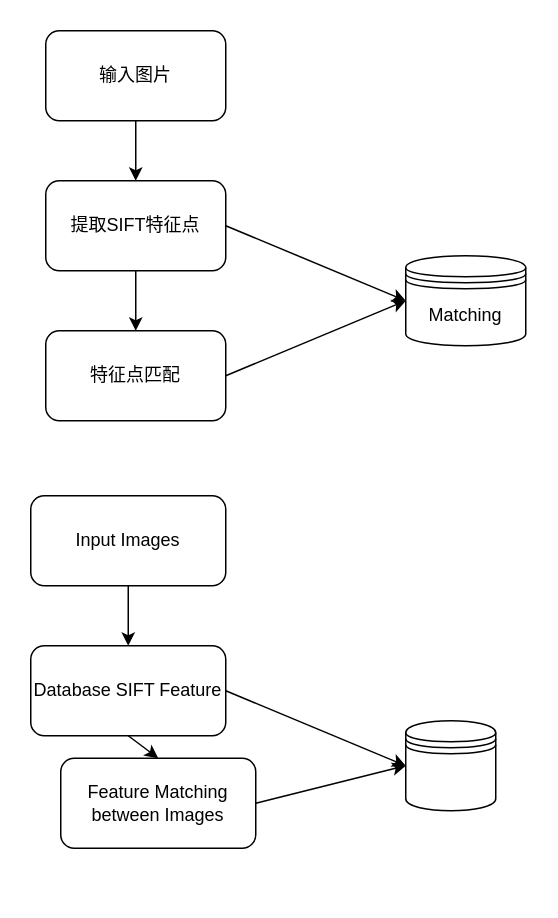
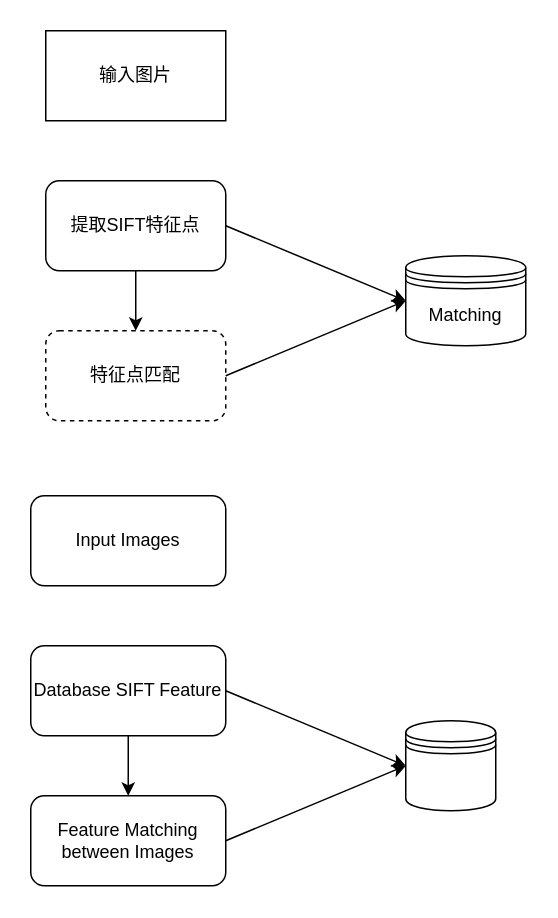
(136, 76) -> (136, 76)
(136, 146) -> none
(136, 376) -> (136, 376)
(128, 611) -> none
(158, 803) -> (128, 841)
